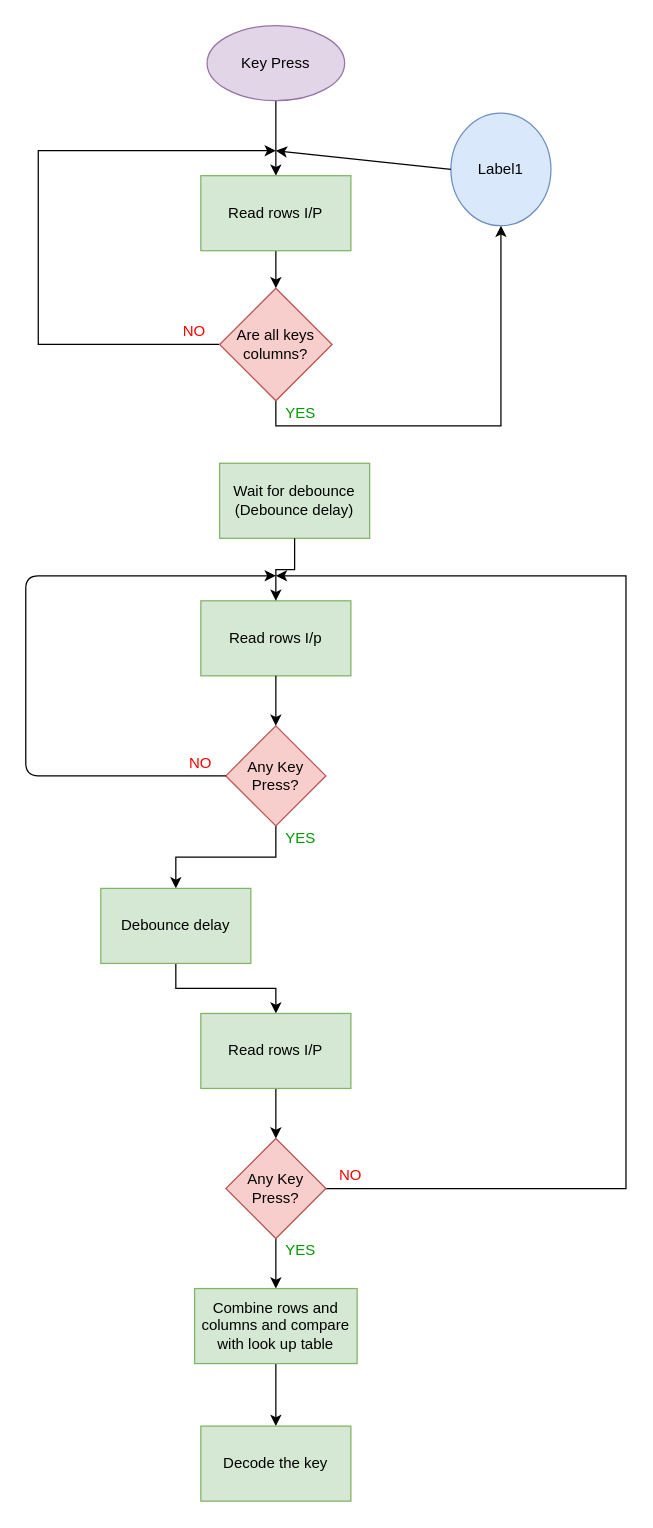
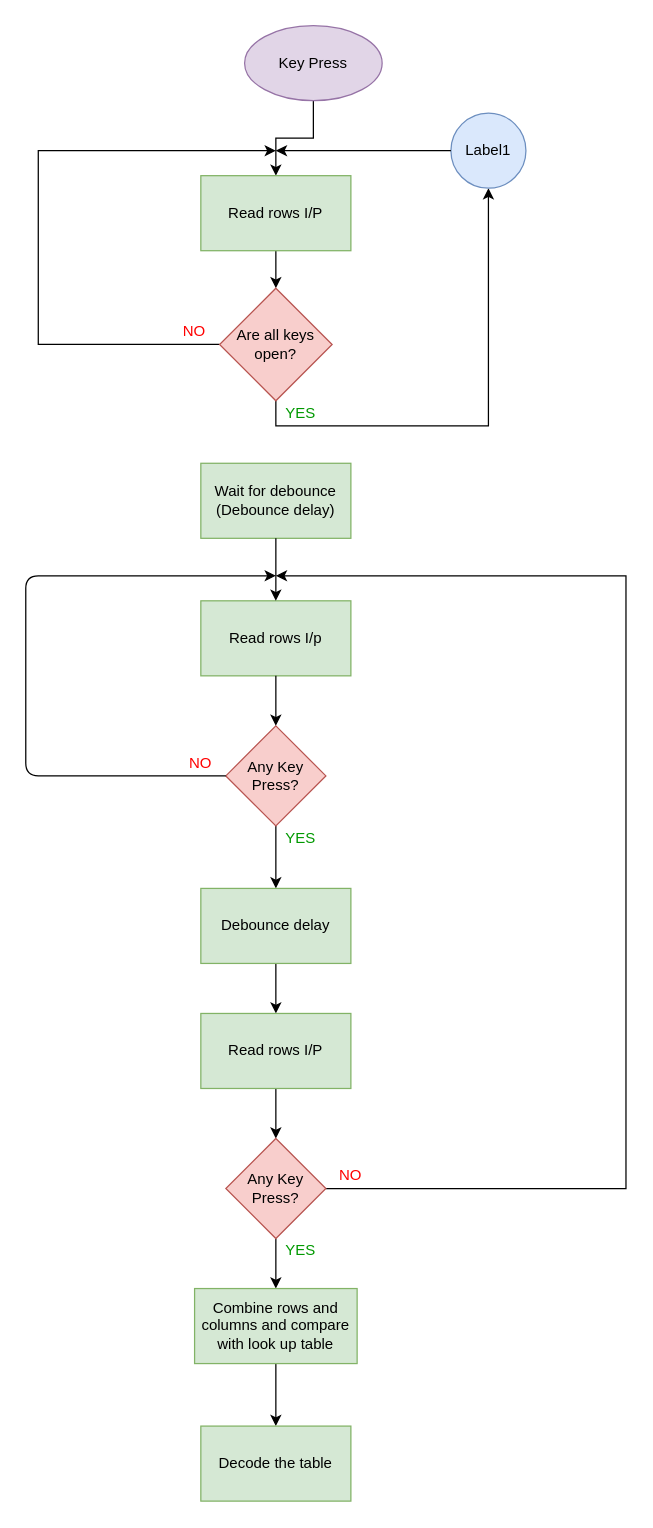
(276, 63) -> (313, 63)
(501, 169) -> (488, 151)
(276, 344) -> (276, 344)
(294, 501) -> (276, 501)
(176, 926) -> (276, 926)
(276, 1463) -> (276, 1463)
